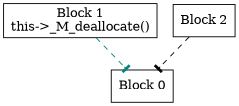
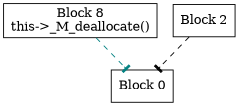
(80, 21) -> (80, 21)
